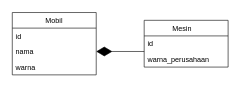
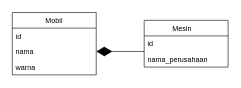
(180, 59) -> (178, 59)
